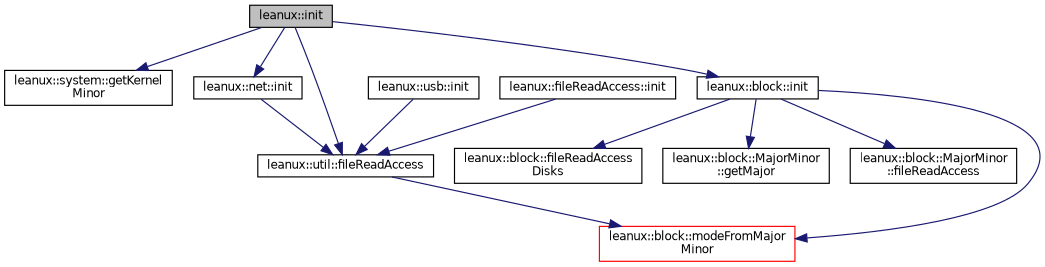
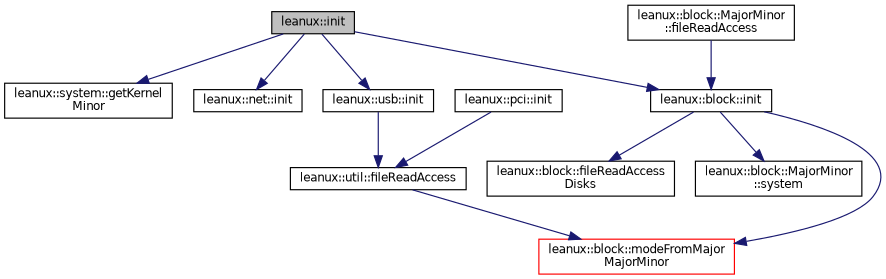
(318, 85) -> (342, 57)
(588, 88) -> (509, 101)
(833, 121) -> (711, 59)
(292, 123) -> none
(746, 166) -> (779, 179)
(697, 244) -> (637, 257)
